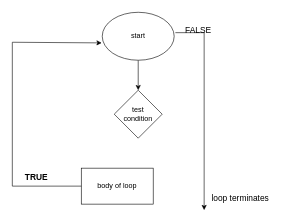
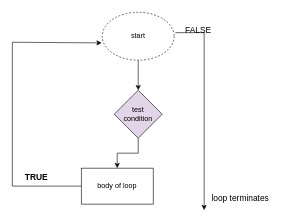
(138, 36) -> (138, 36)
(138, 114) -> (138, 114)
none -> (117, 155)
